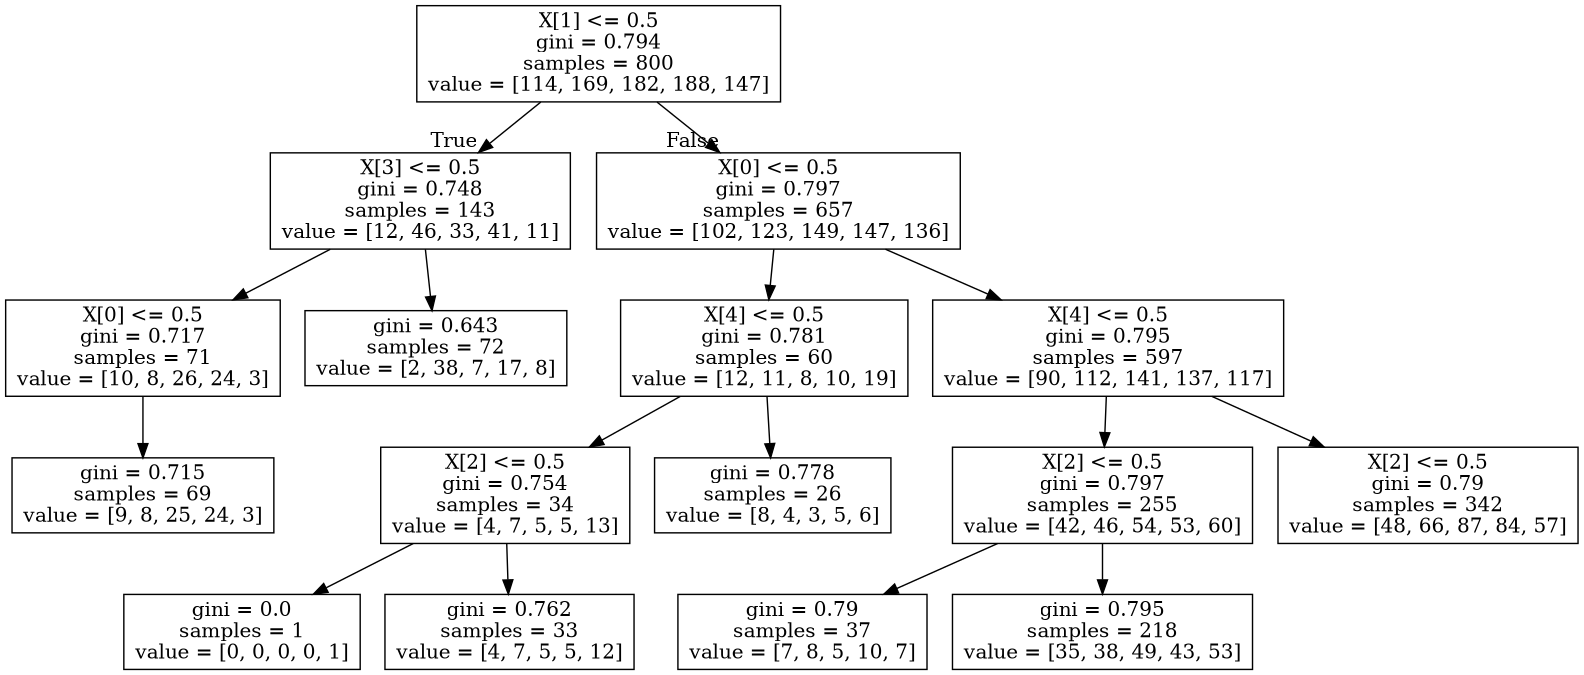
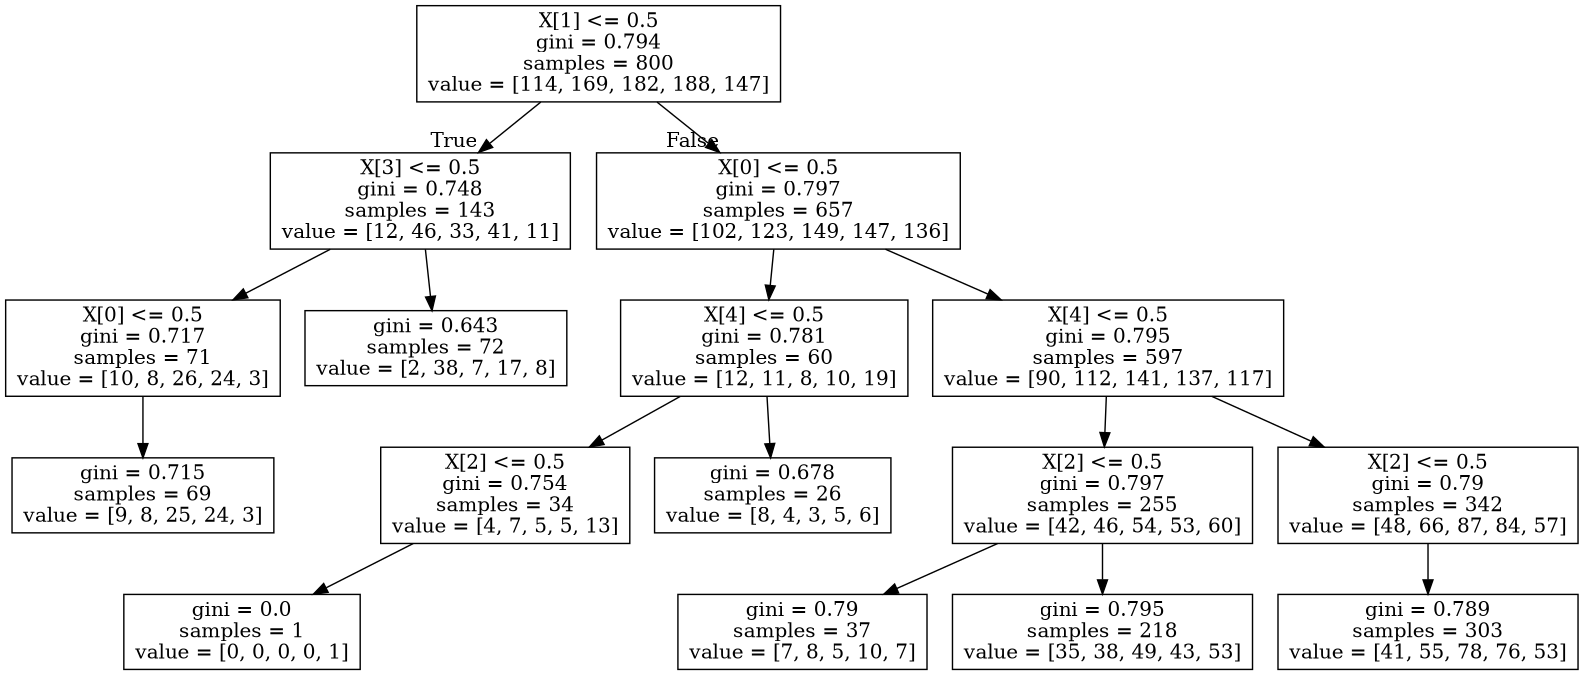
(773, 495) -> (773, 495)
(510, 632) -> none
none -> (1428, 632)
